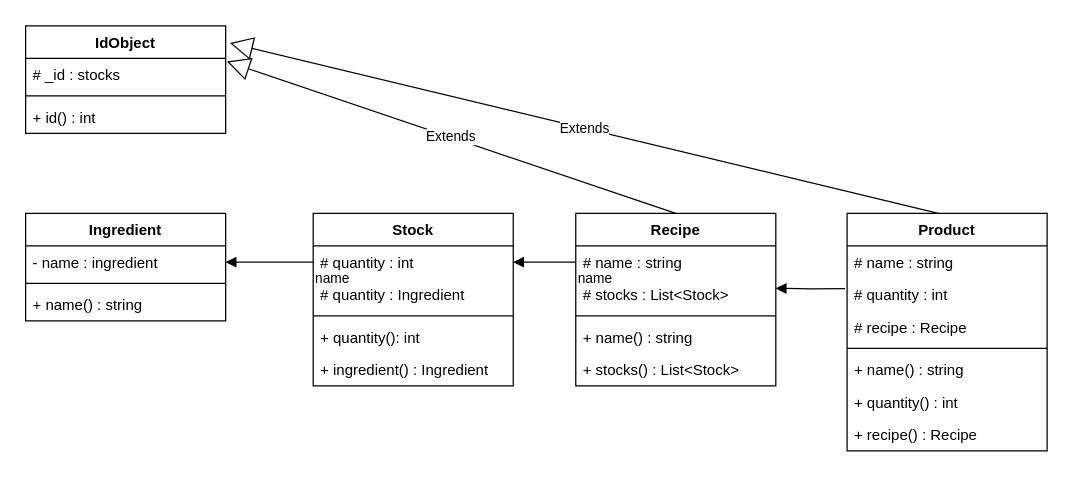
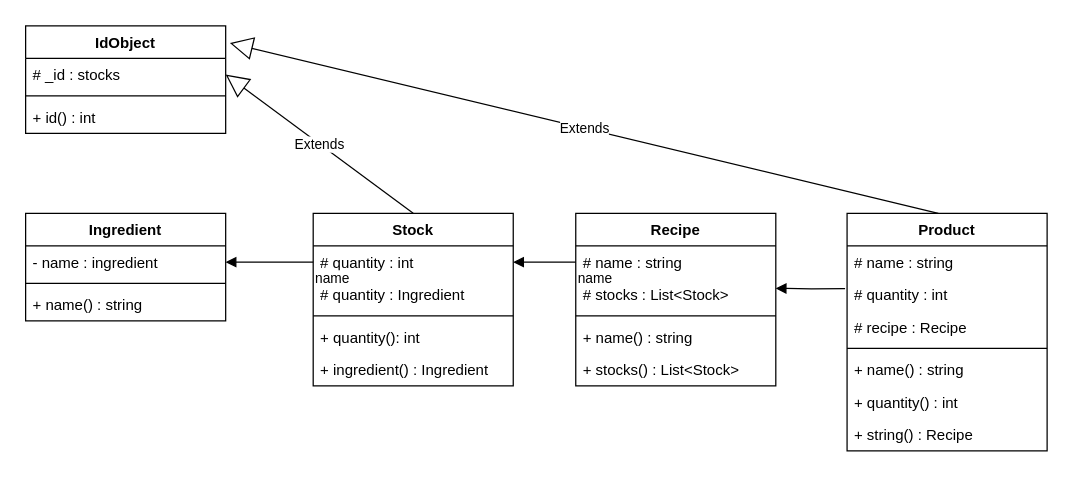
(462, 141) -> none
none -> (328, 150)
(922, 435) -> (922, 435)
